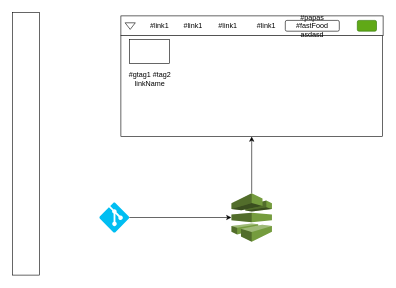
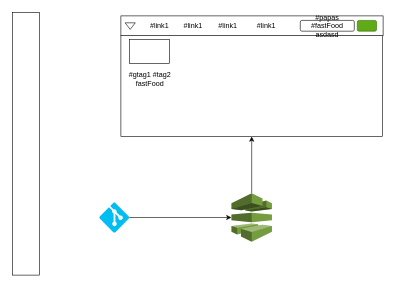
(312, 26) -> (327, 26)
(150, 79) -> (150, 79)
